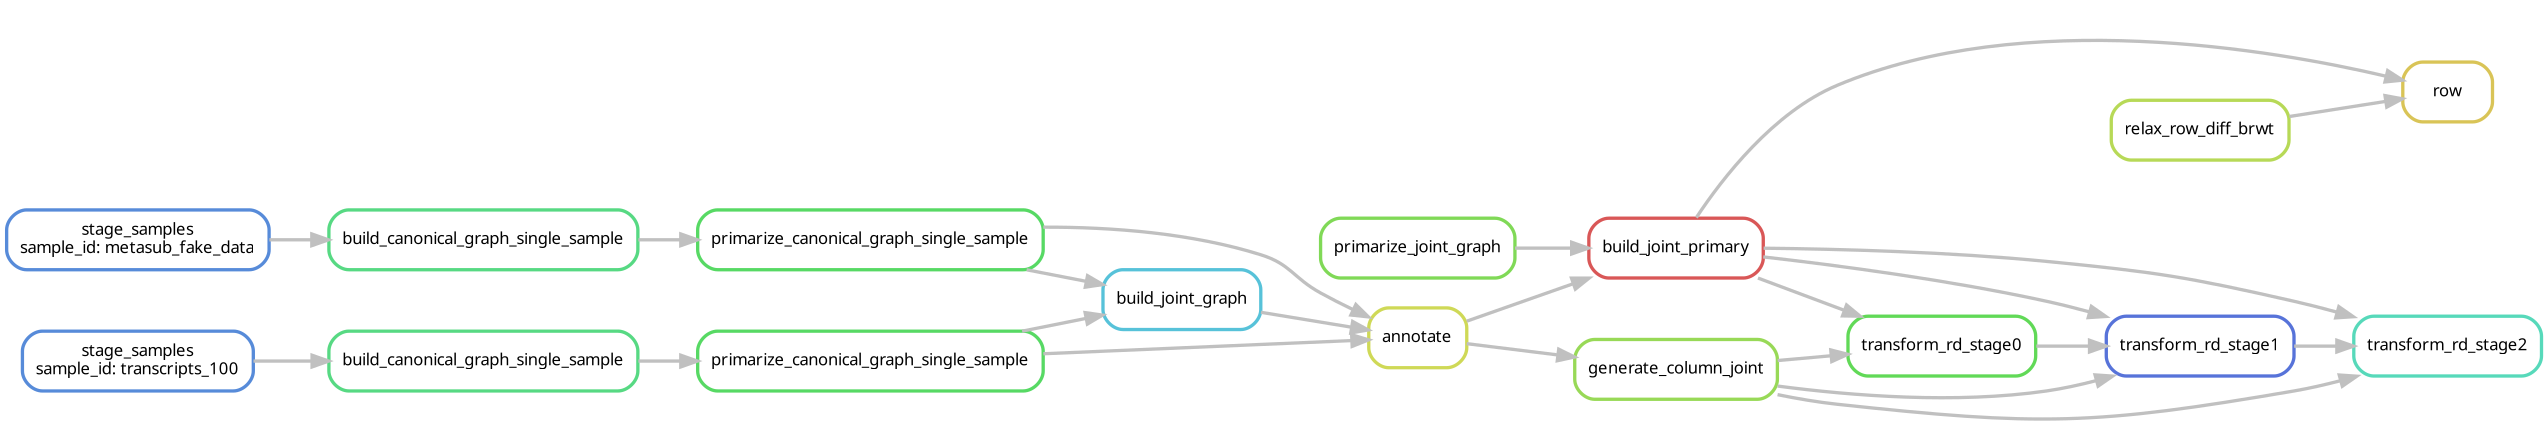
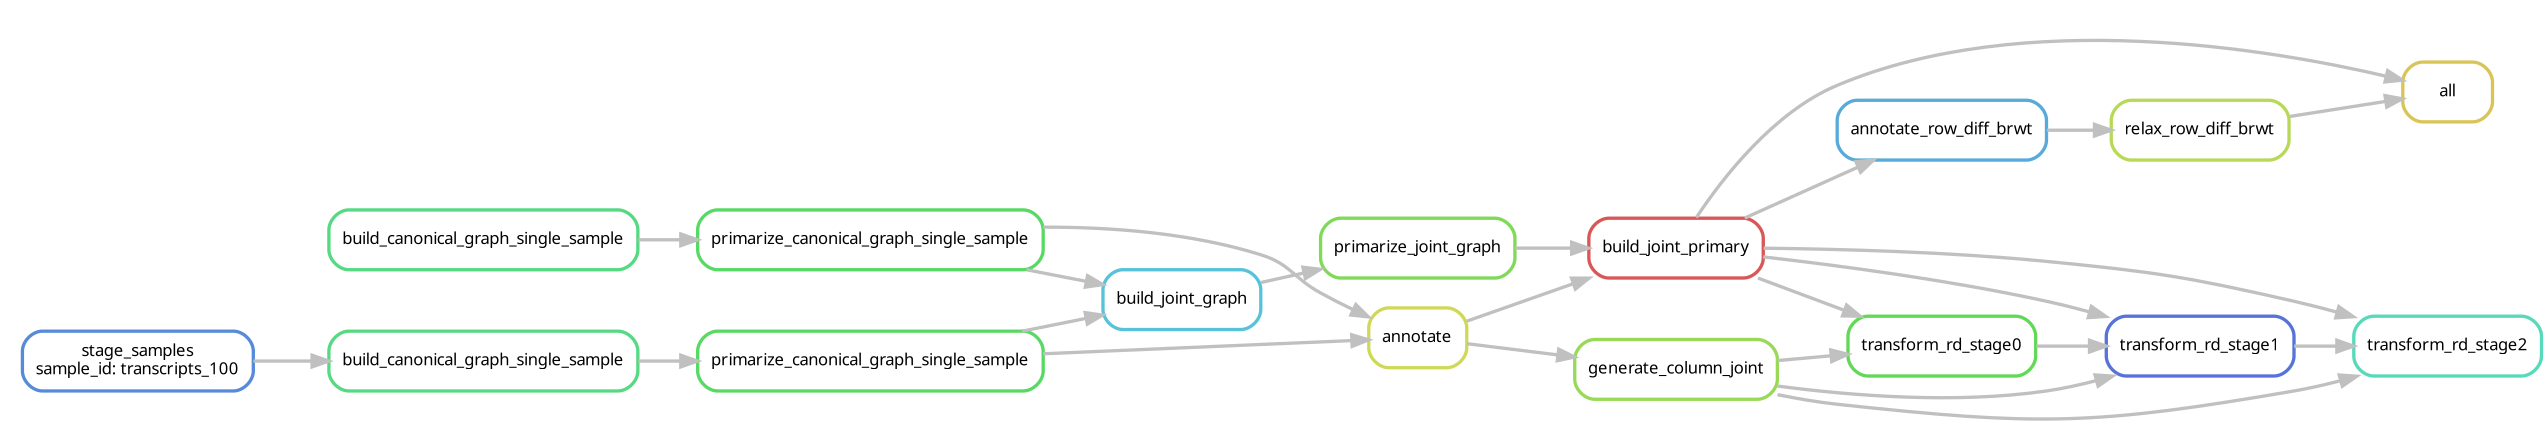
(2448, 92) -> (2448, 92)
none -> (1942, 130)
(138, 240) -> none
(1306, 320) -> (1283, 278)
